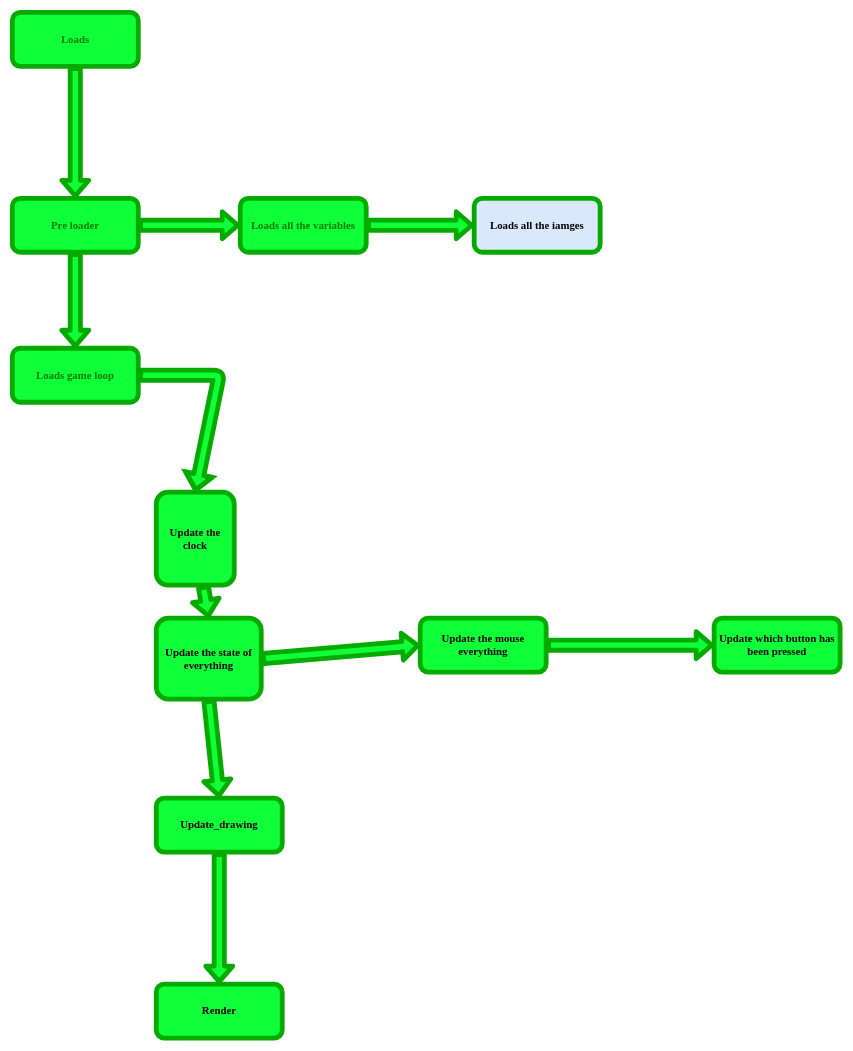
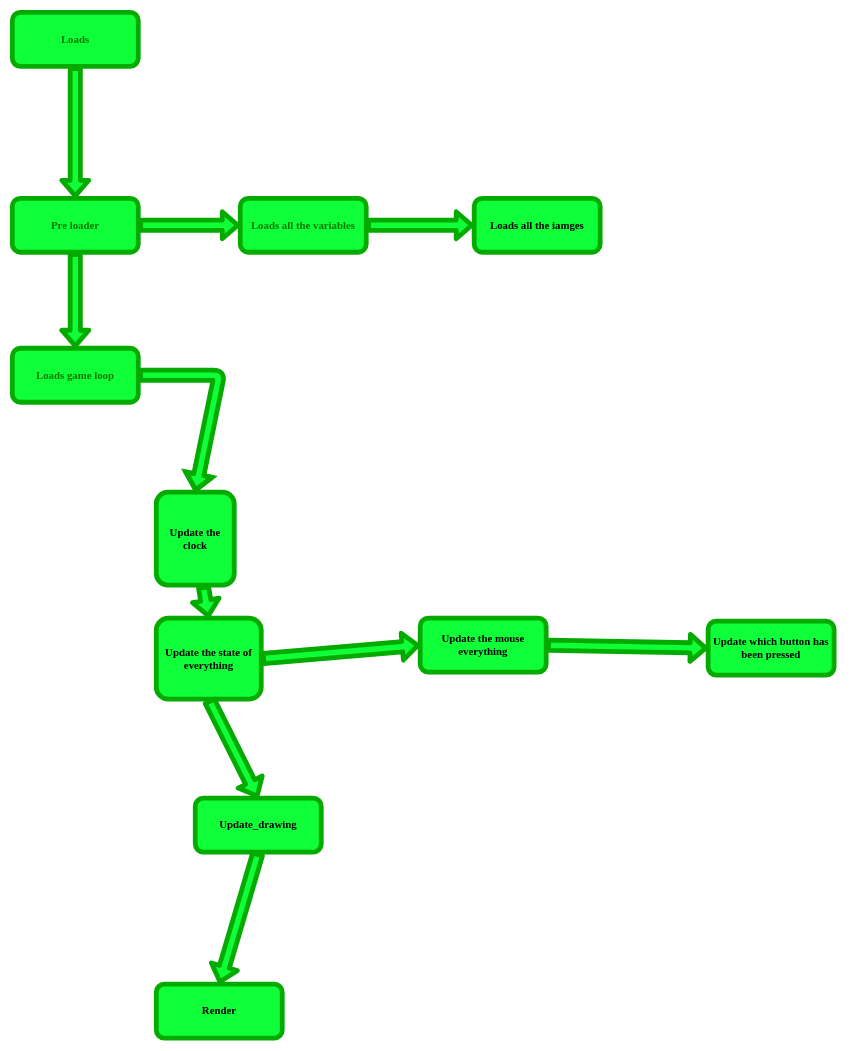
(537, 225) -> (537, 225)
(777, 645) -> (771, 648)
(219, 825) -> (258, 825)
